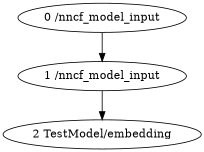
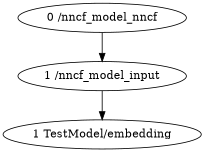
(102, 18) -> (102, 18)
(102, 134) -> (102, 134)
